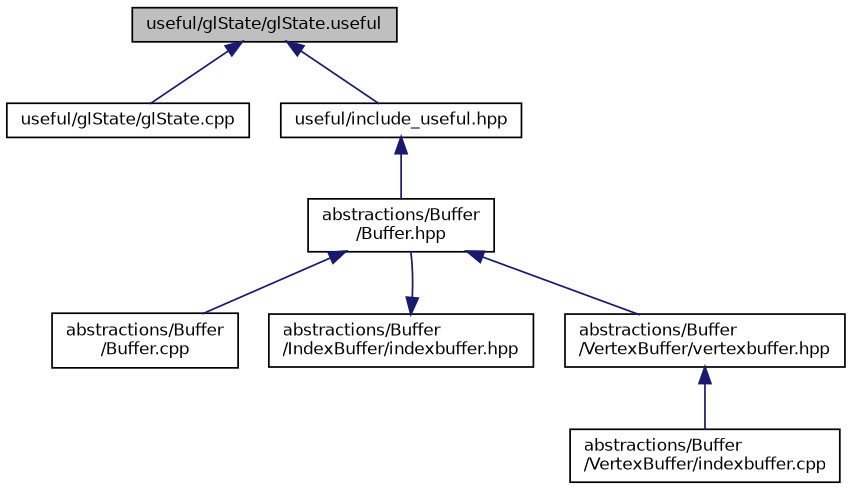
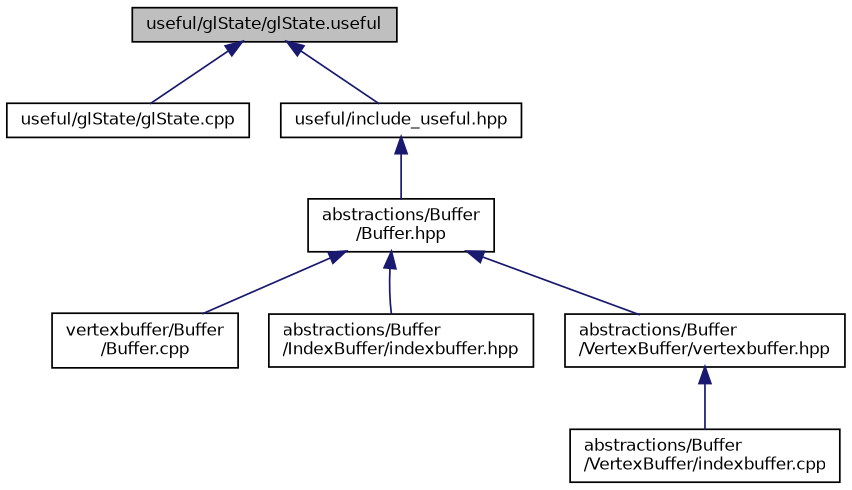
(413, 274) -> (390, 292)
(145, 341) -> (145, 341)
